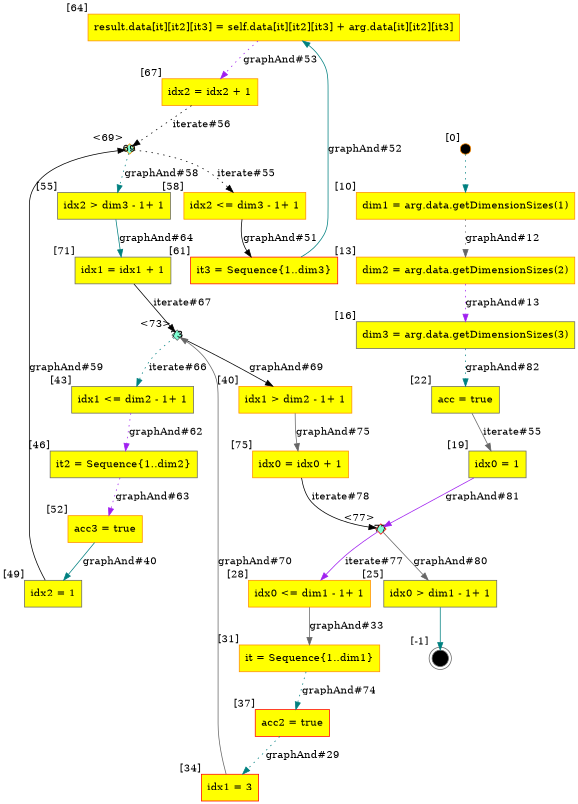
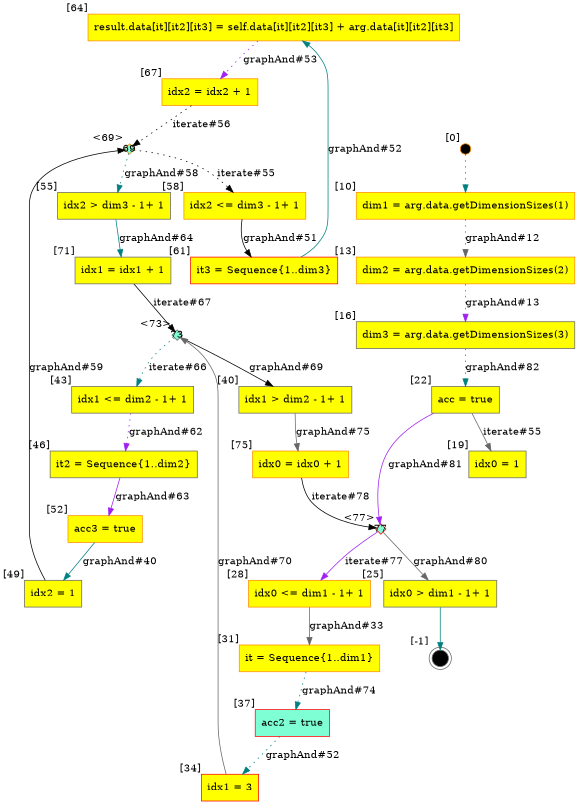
(295, 400) -> (295, 400)
(115, 493) -> (115, 493)
(432, 501) -> (387, 455)
(292, 723) -> (292, 723)
(303, 755) -> (303, 755)
